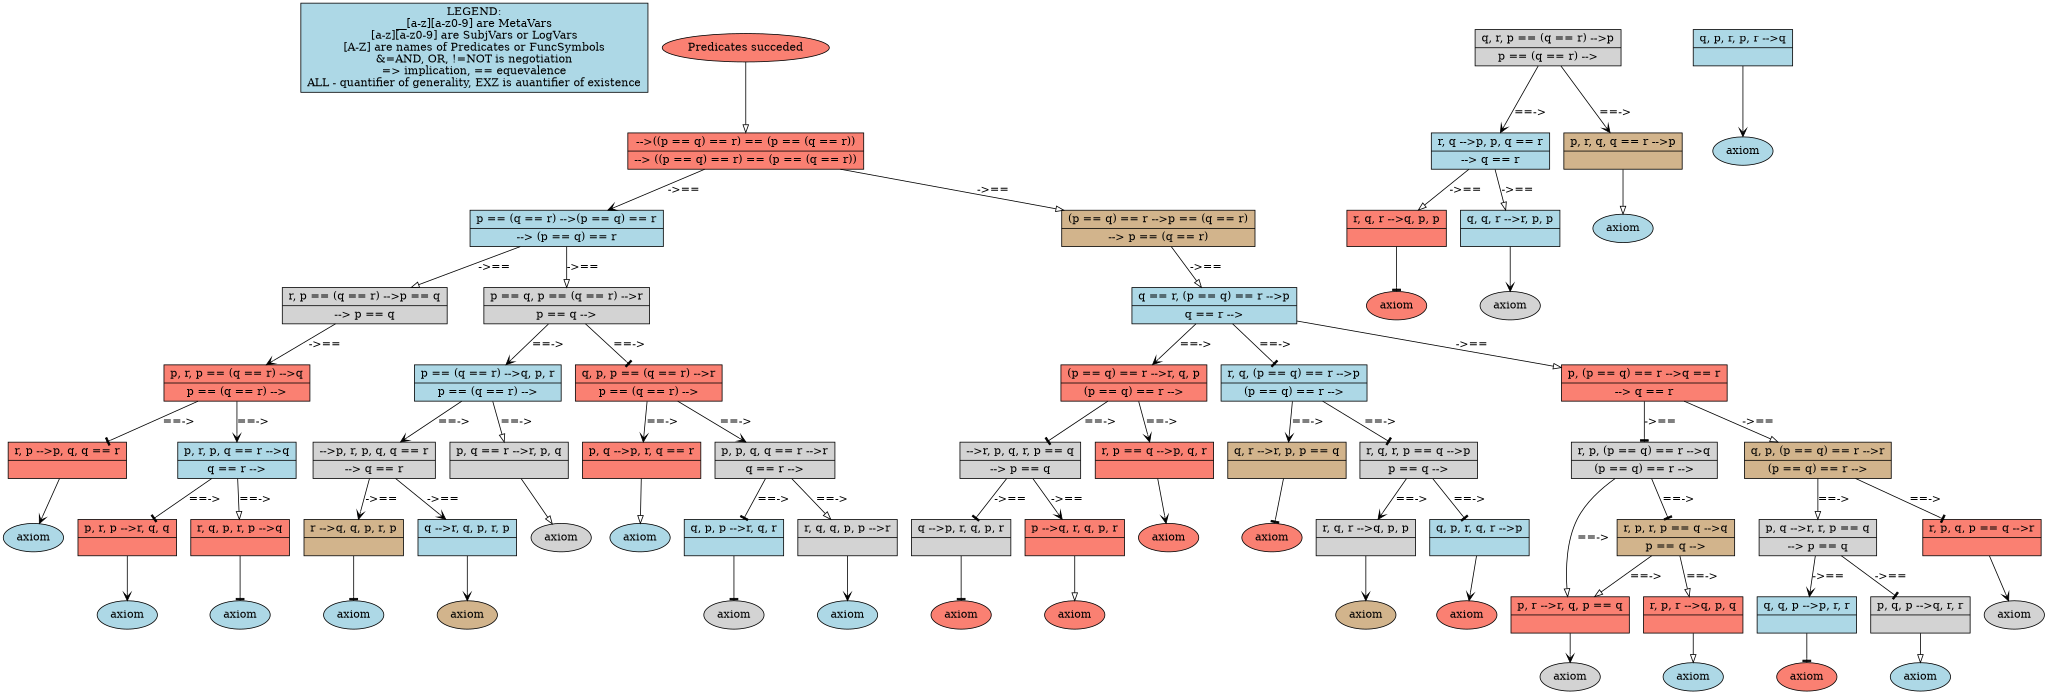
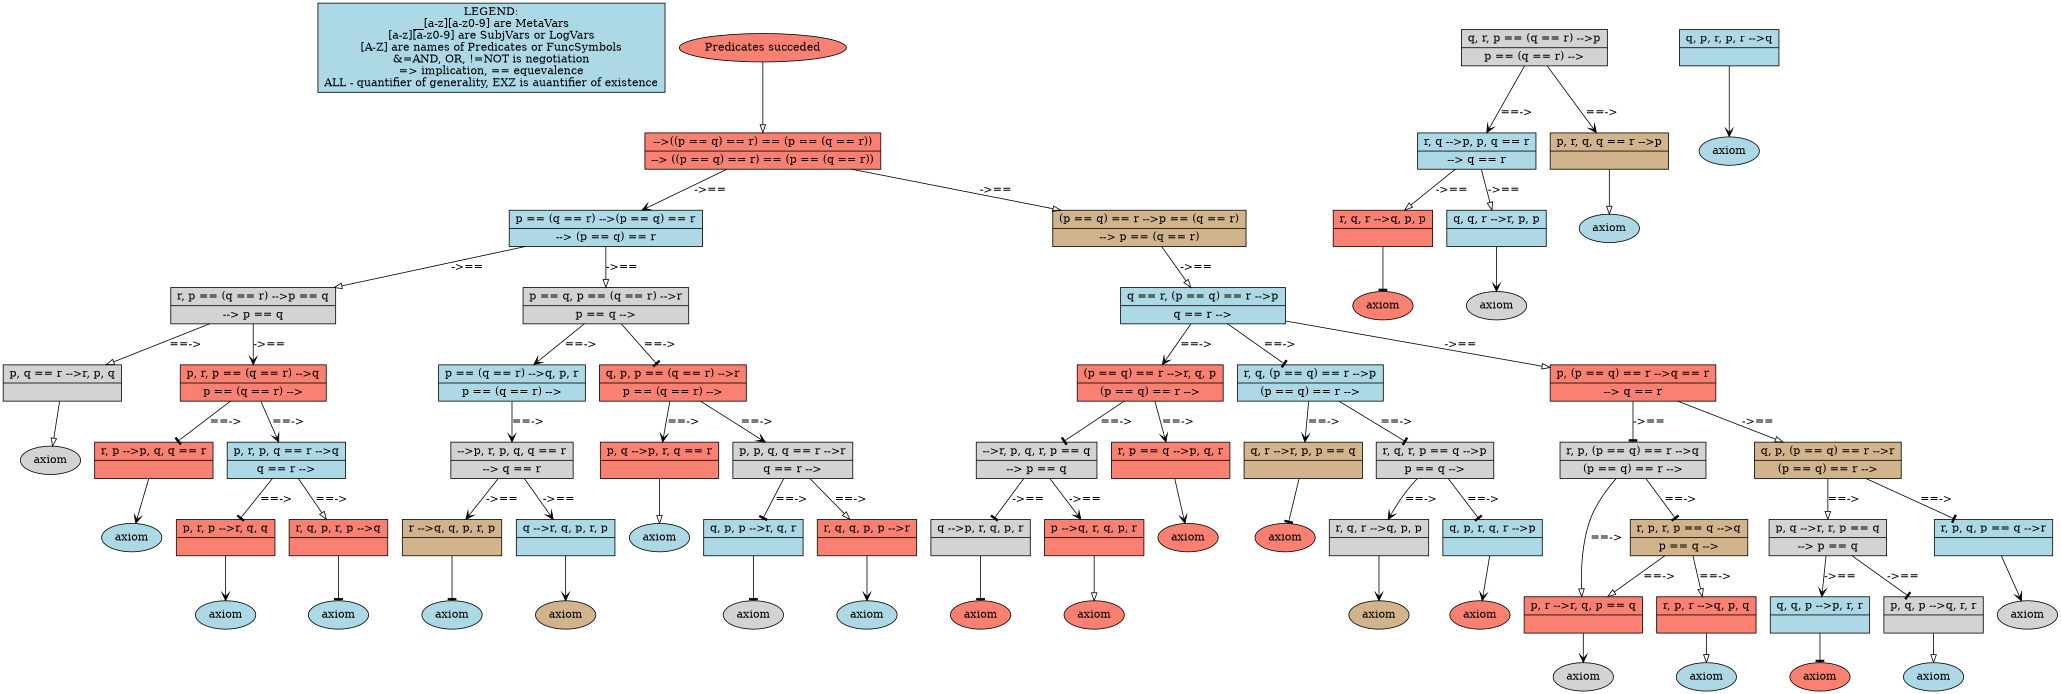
(497, 418) -> (162, 343)
(848, 538) -> (867, 538)
(1982, 538) -> (1994, 538)
